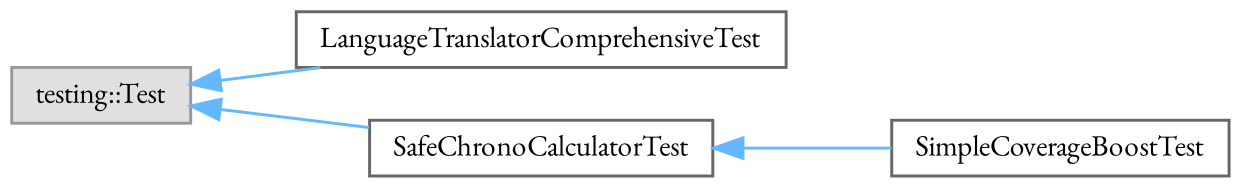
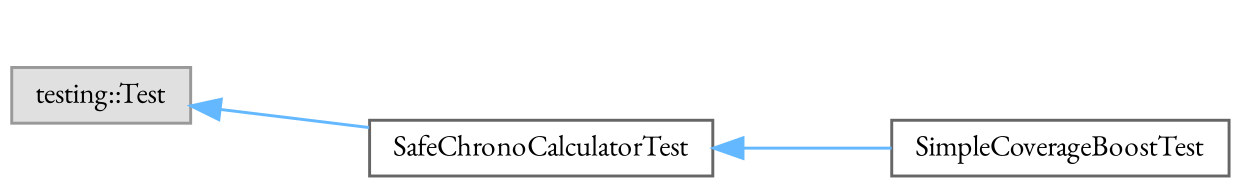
(541, 40) -> none
